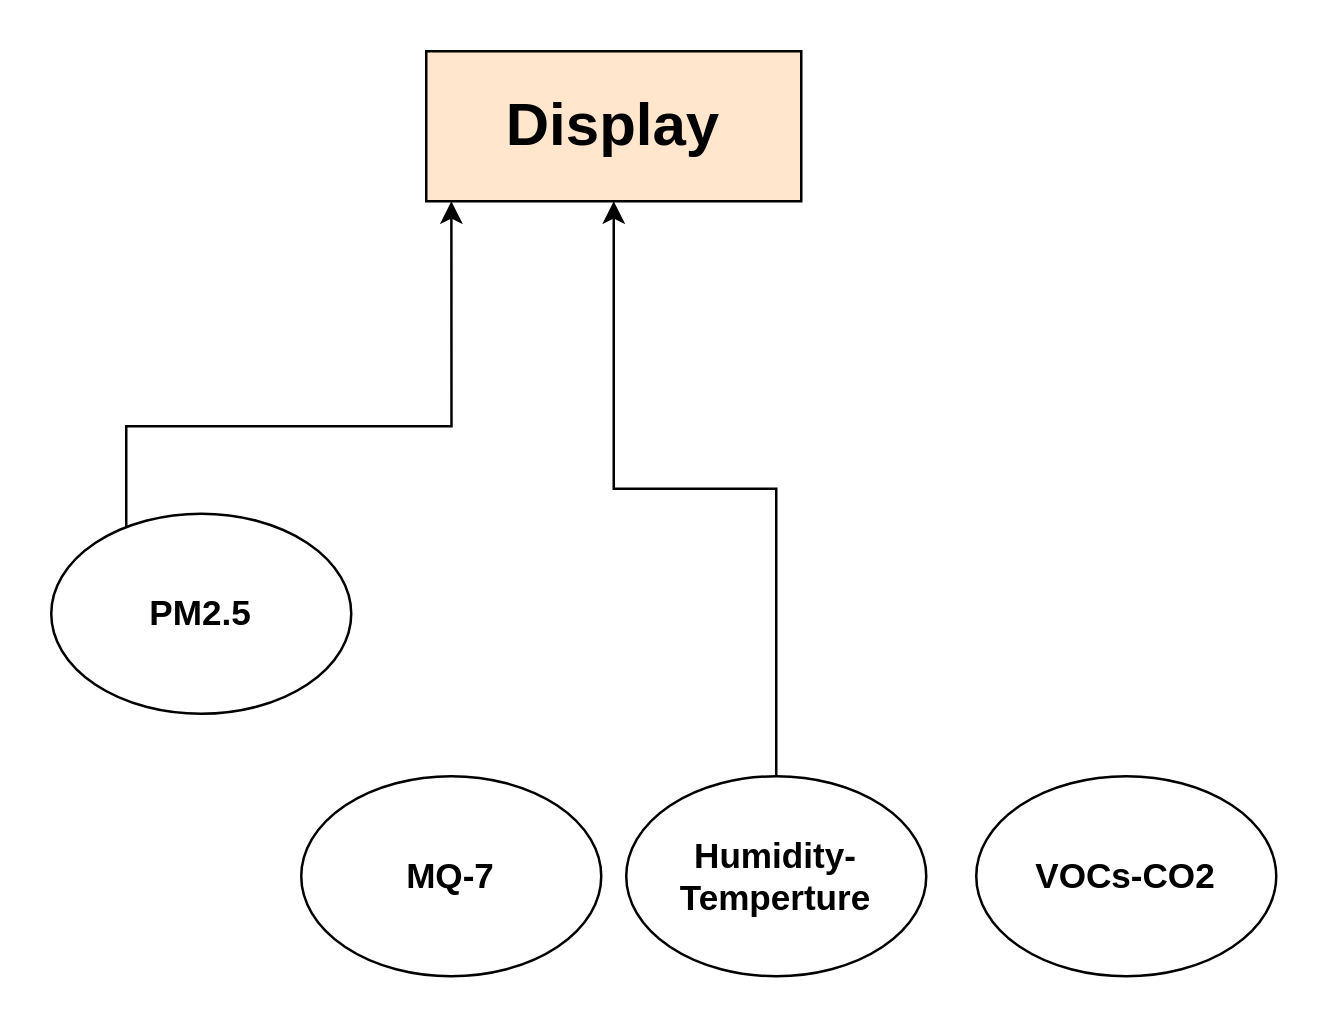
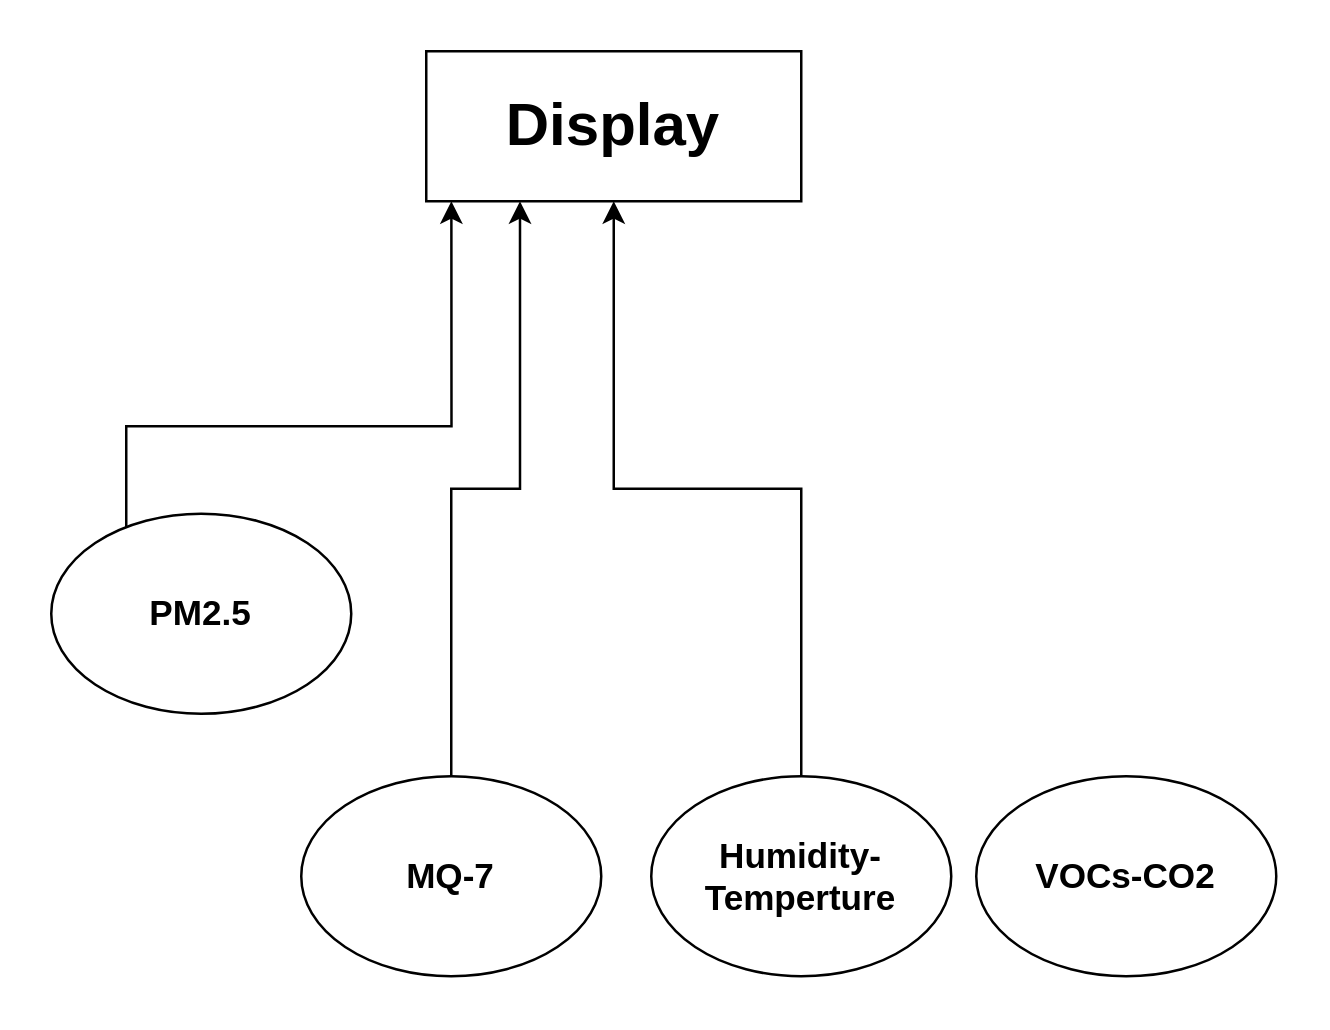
(614, 126) -> (614, 126)
none -> (478, 489)
(776, 876) -> (801, 876)
